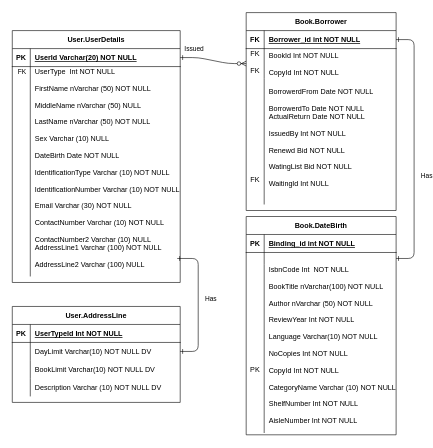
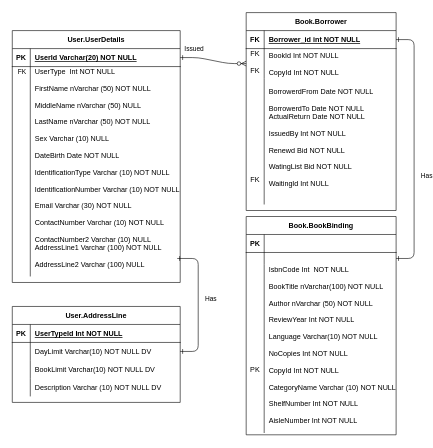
(321, 226) -> (321, 226)
(330, 243) -> none
